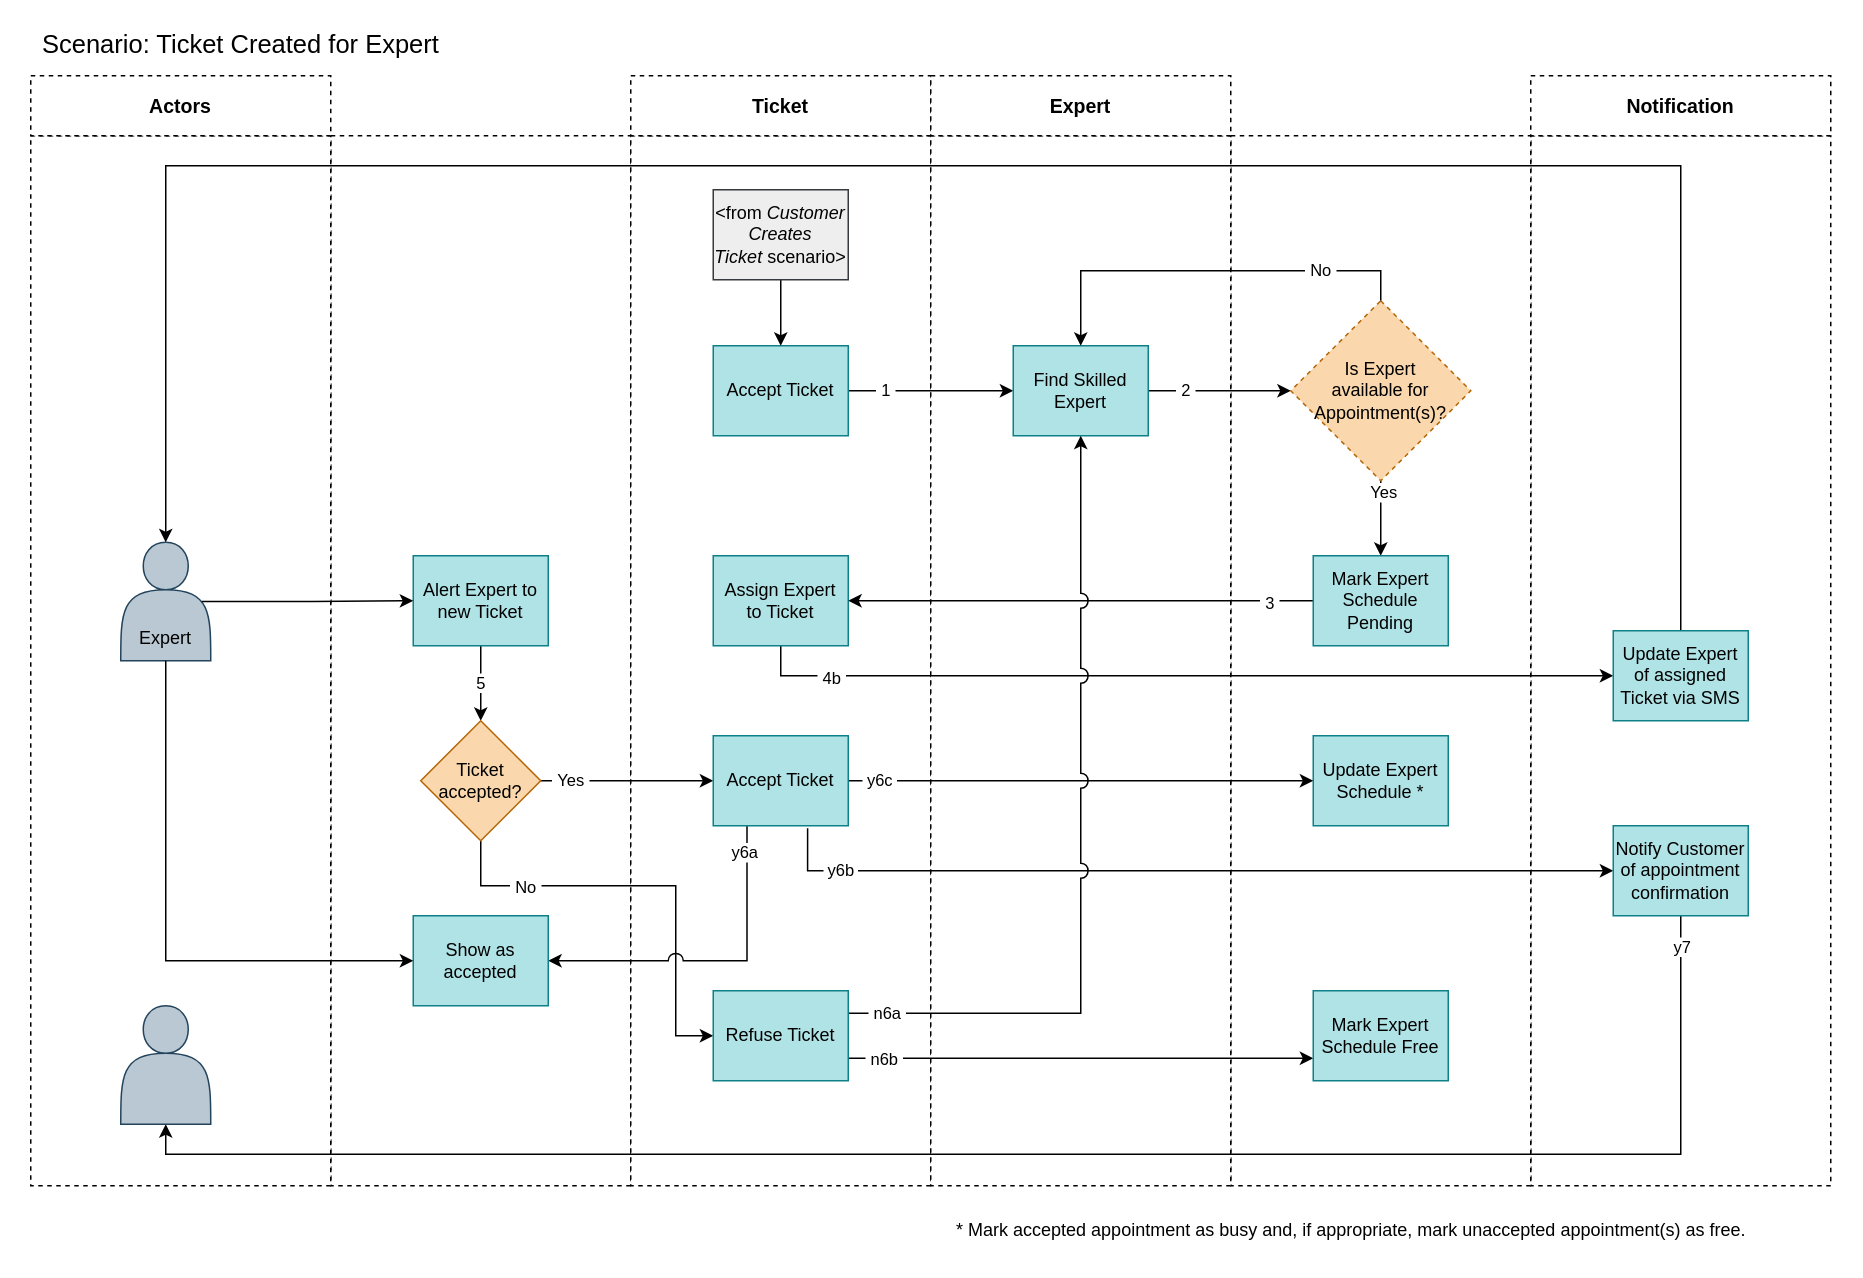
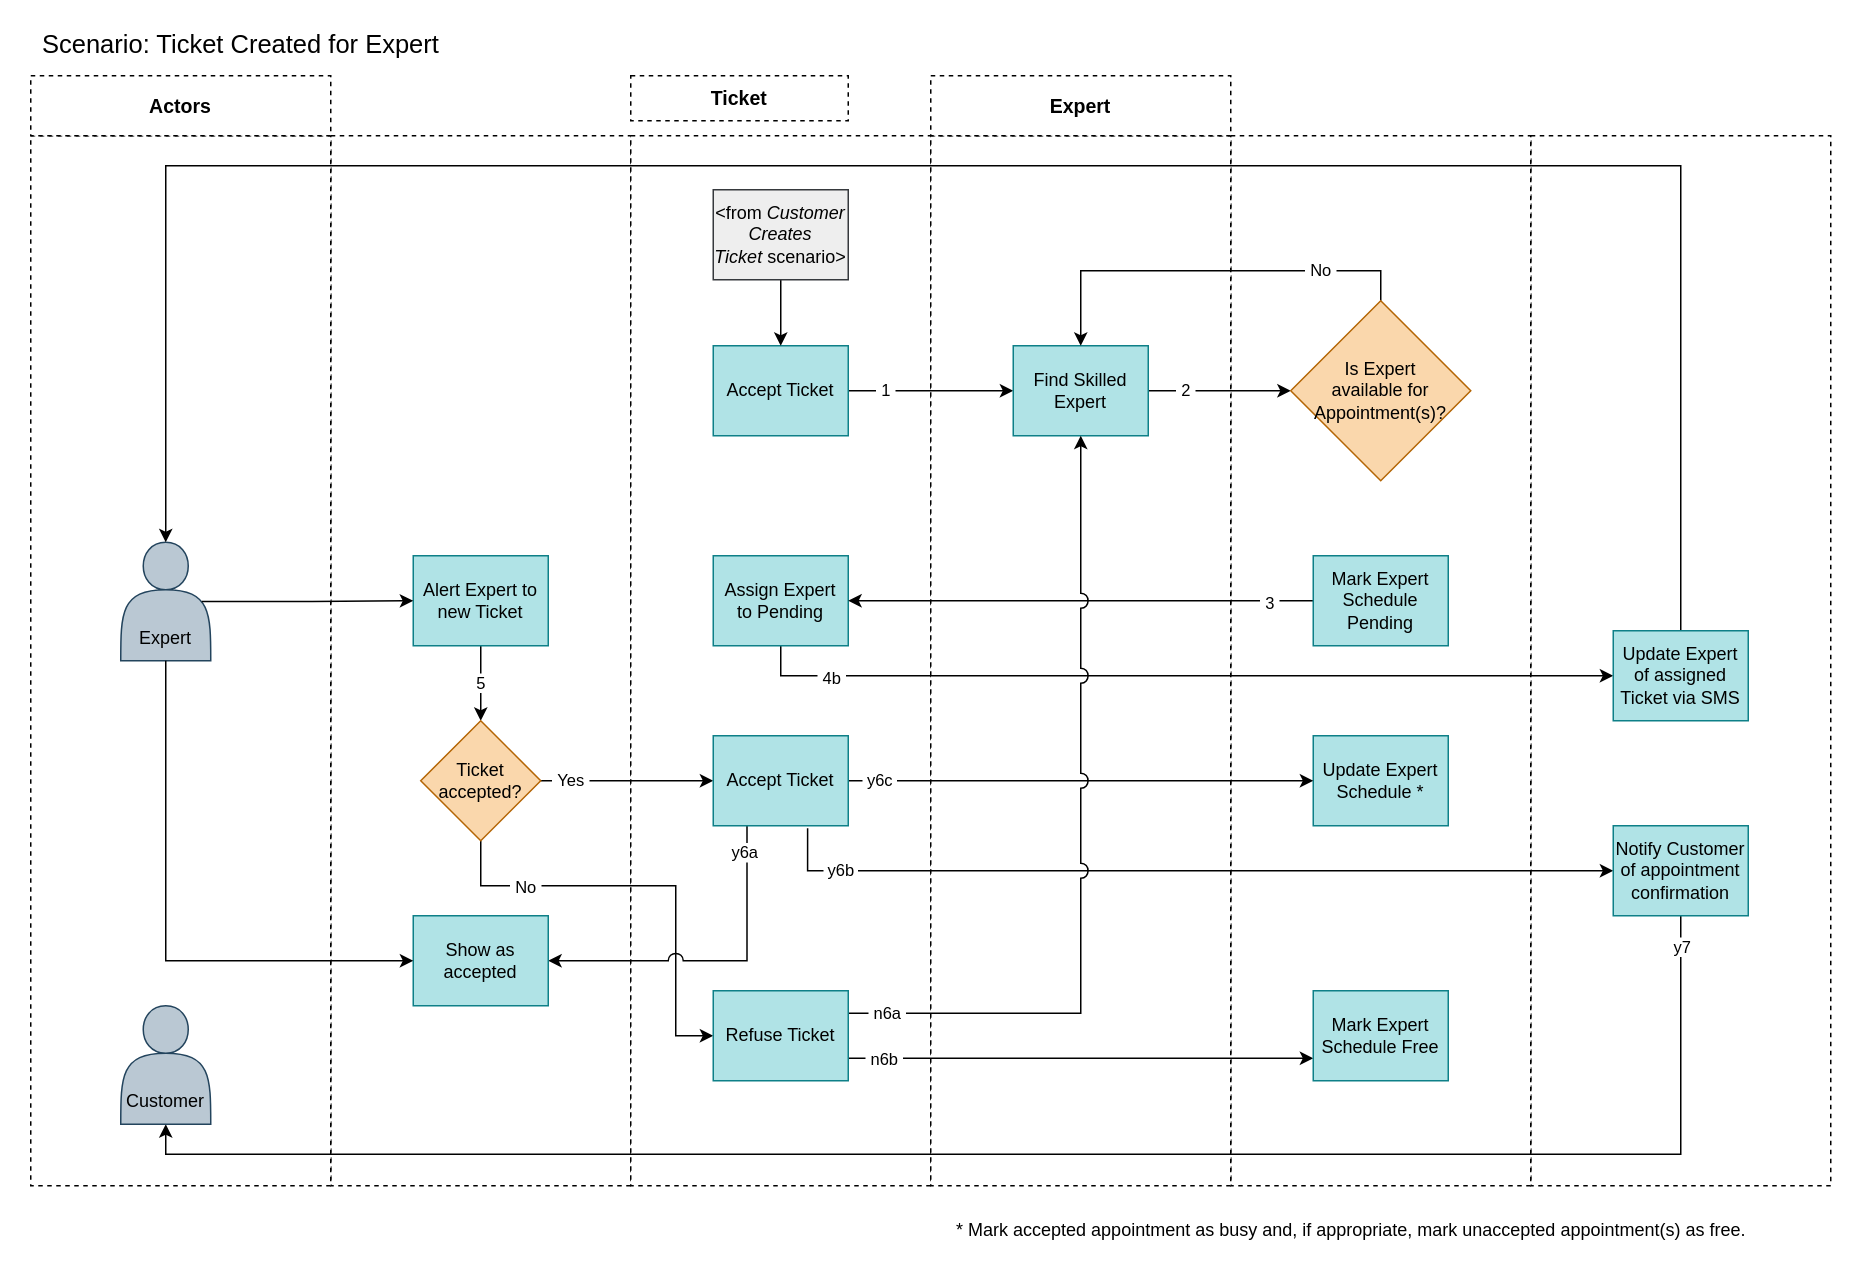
(781, 106) -> (740, 98)
(1681, 106) -> none
(1381, 391) -> (1381, 391)
(1381, 513) -> none
(781, 601) -> (781, 601)
none -> (166, 1102)
